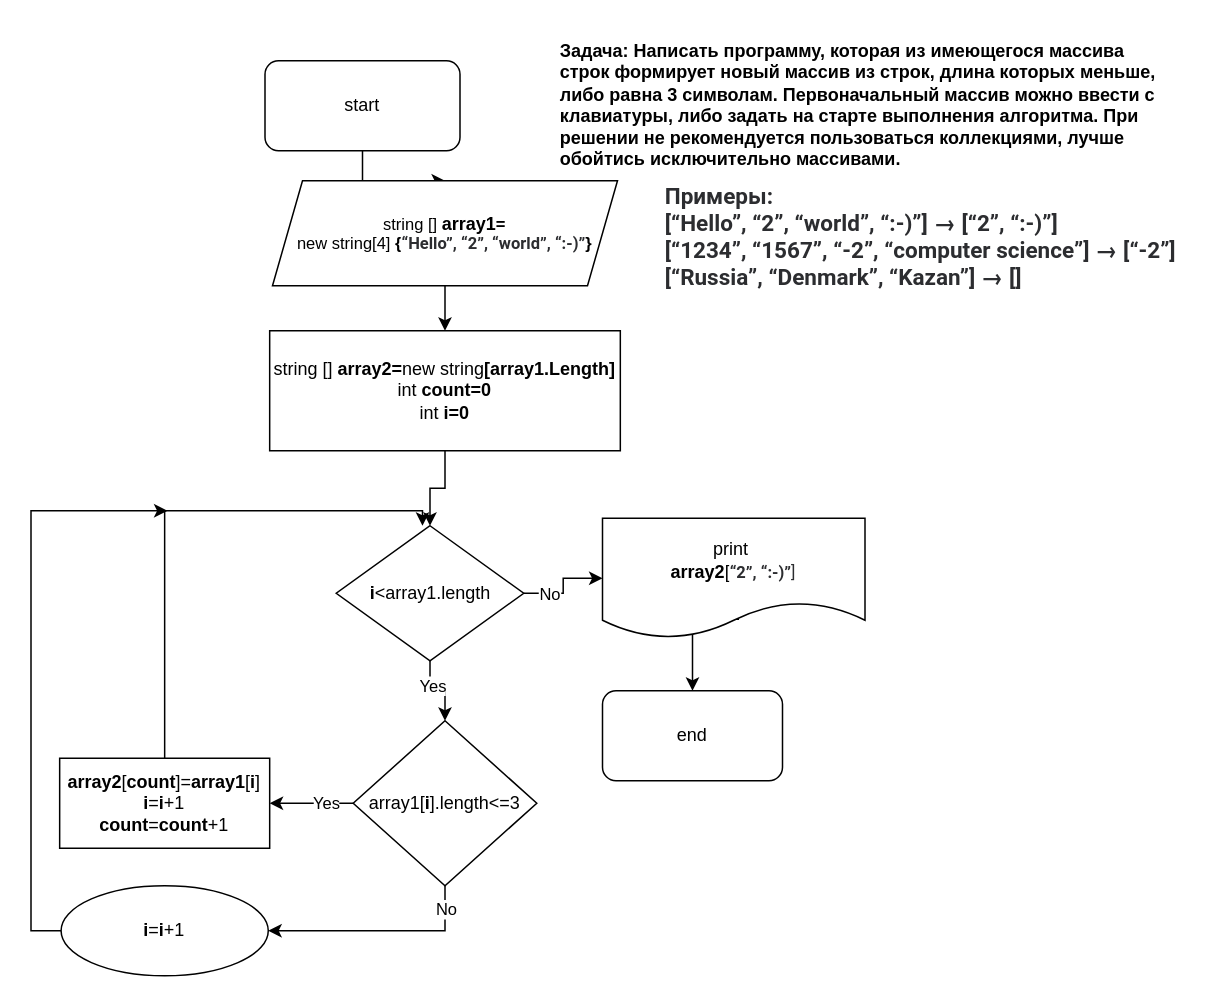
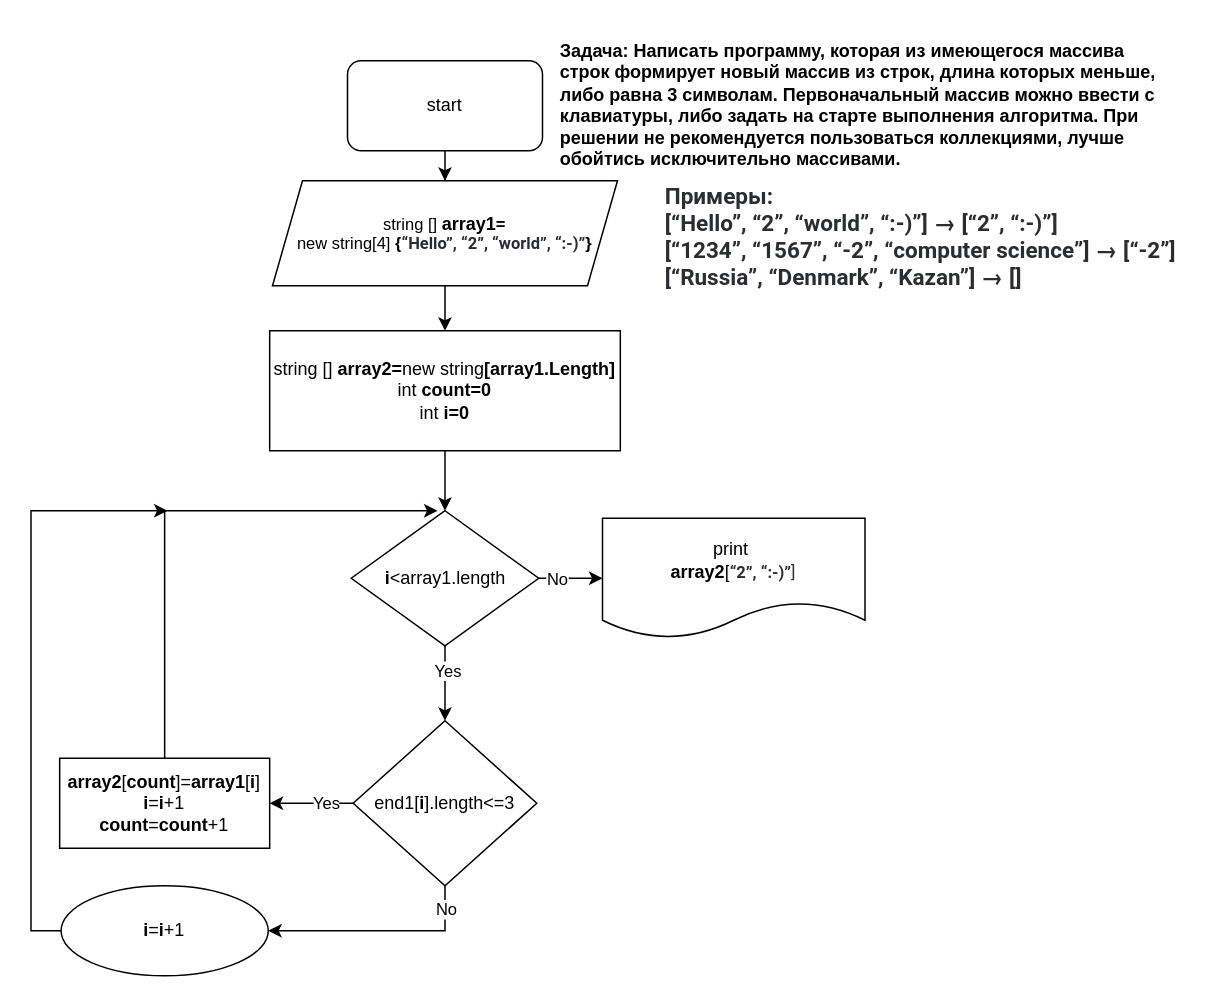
(362, 106) -> (445, 106)
(430, 593) -> (445, 578)
(692, 657) -> none
(692, 736) -> none
(445, 803) -> (445, 803)
